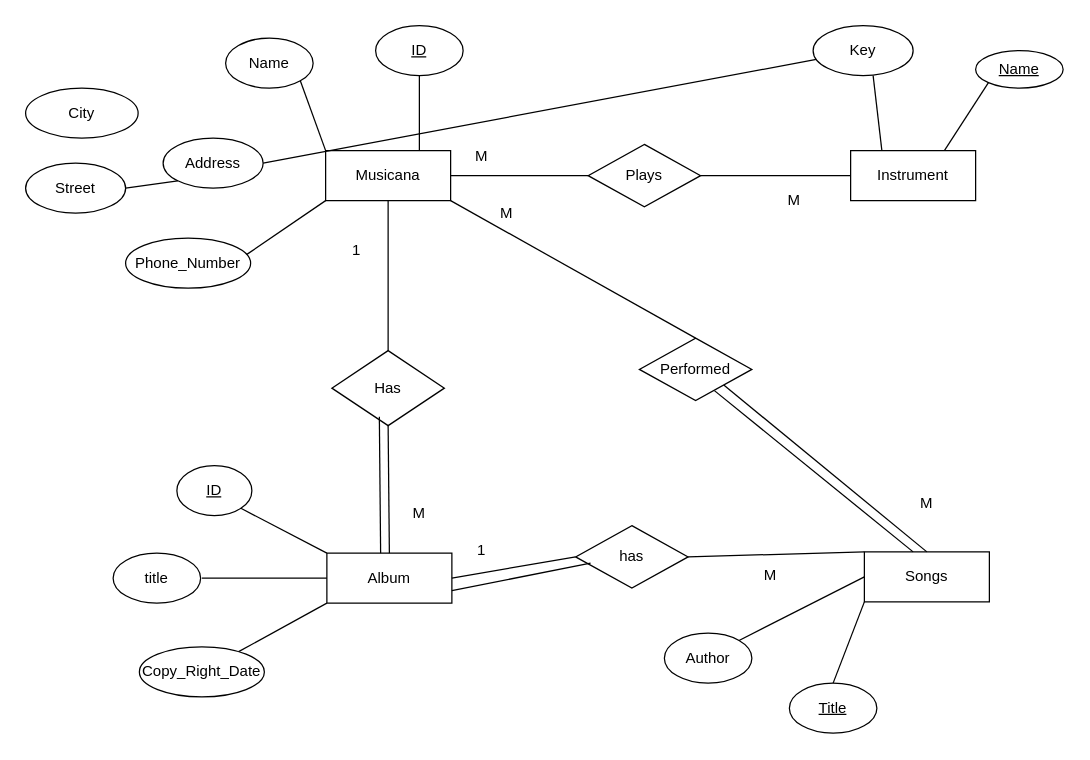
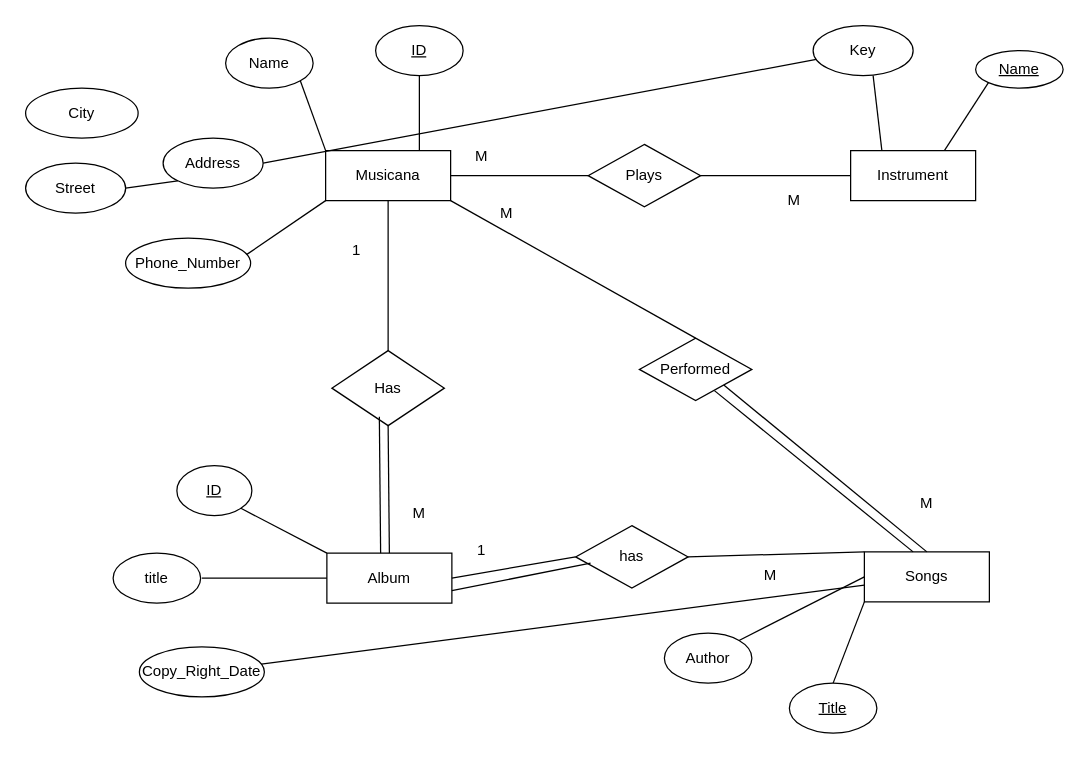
(283, 627) -> (548, 627)
